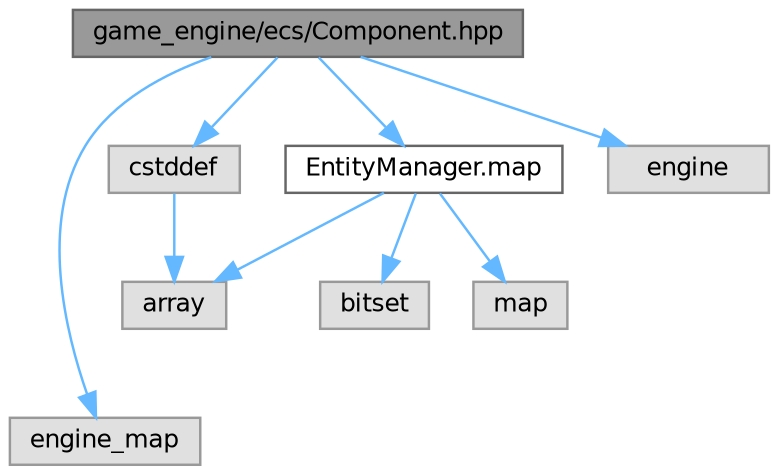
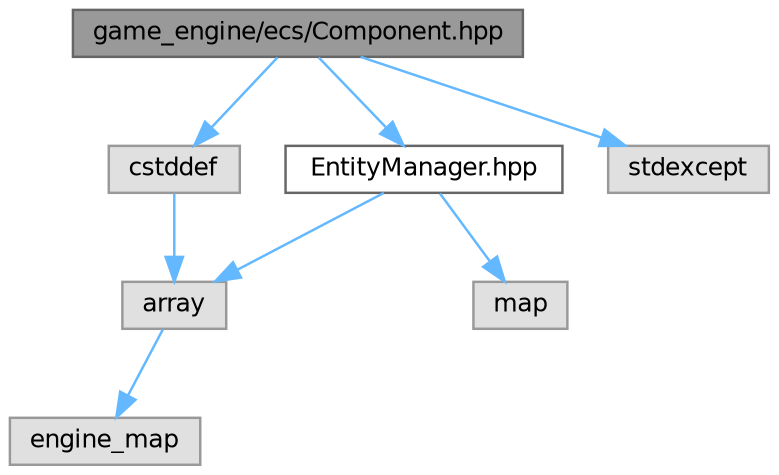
(424, 169) -> (424, 169)
(689, 169) -> (689, 169)
(67, 192) -> (145, 363)
(375, 305) -> none
